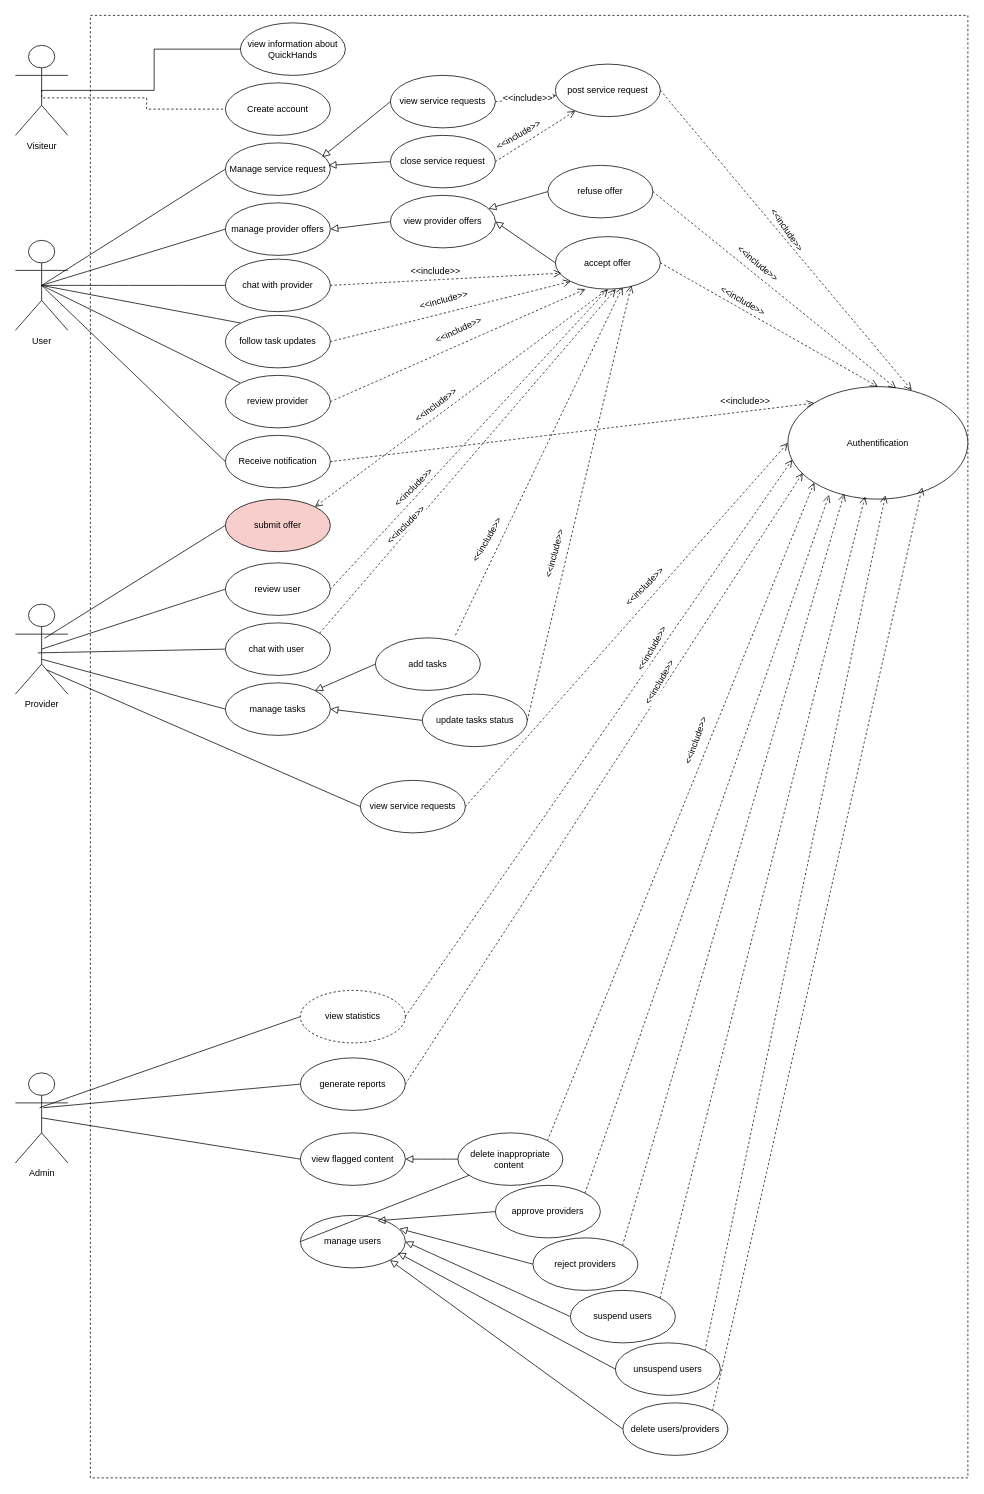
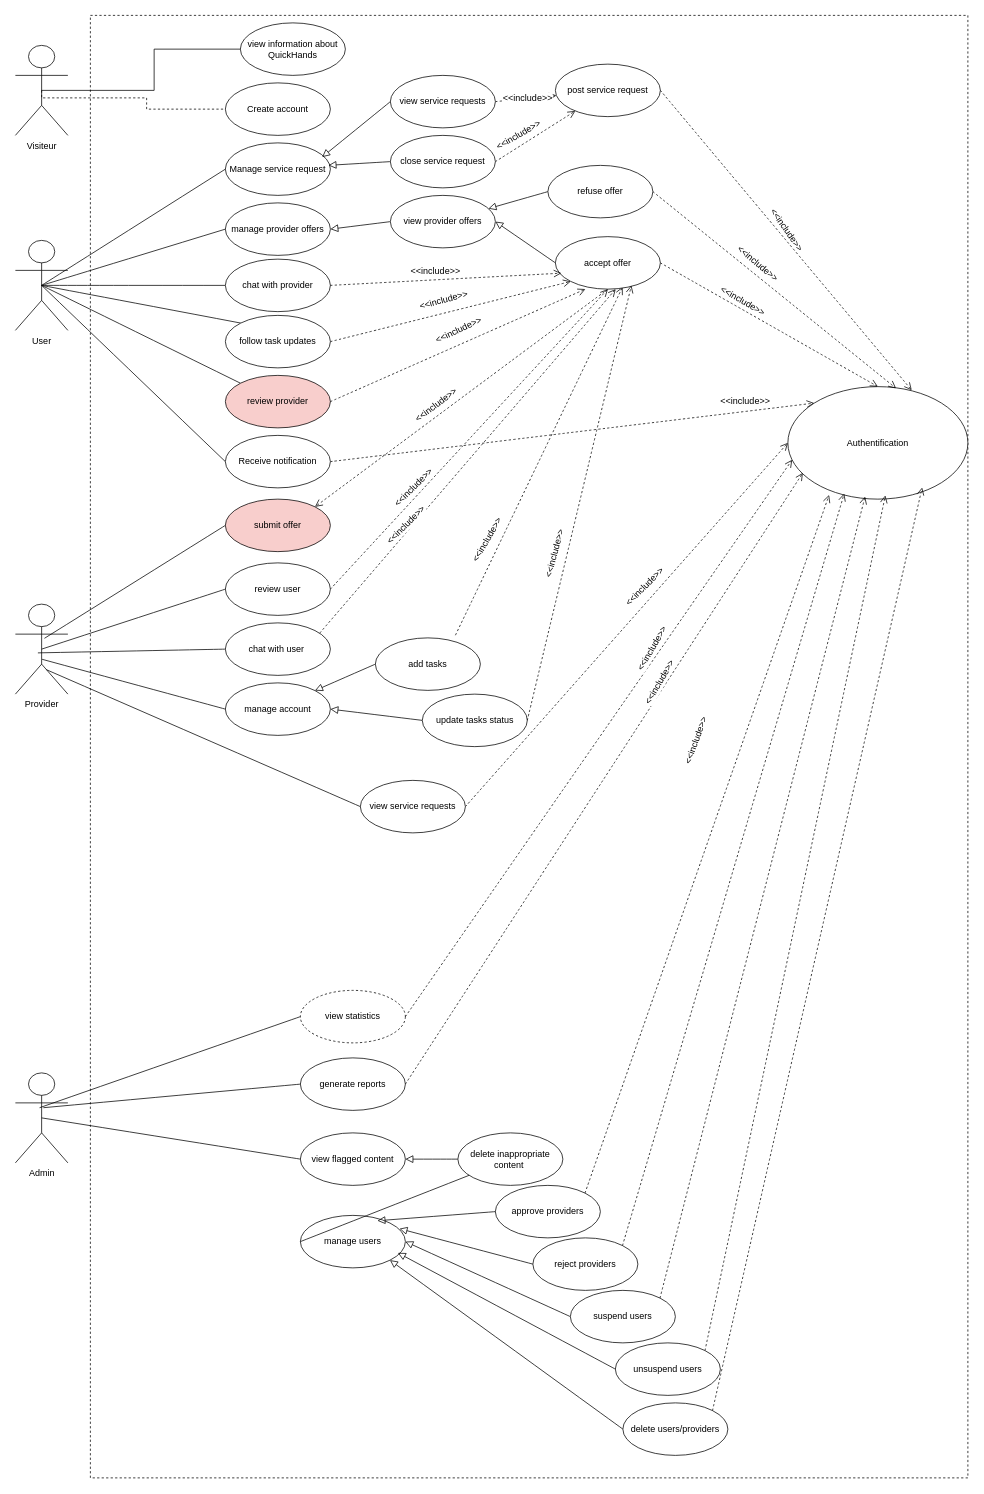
(278, 402) -> (278, 402)
(278, 709) -> (278, 709)
(681, 812) -> none
